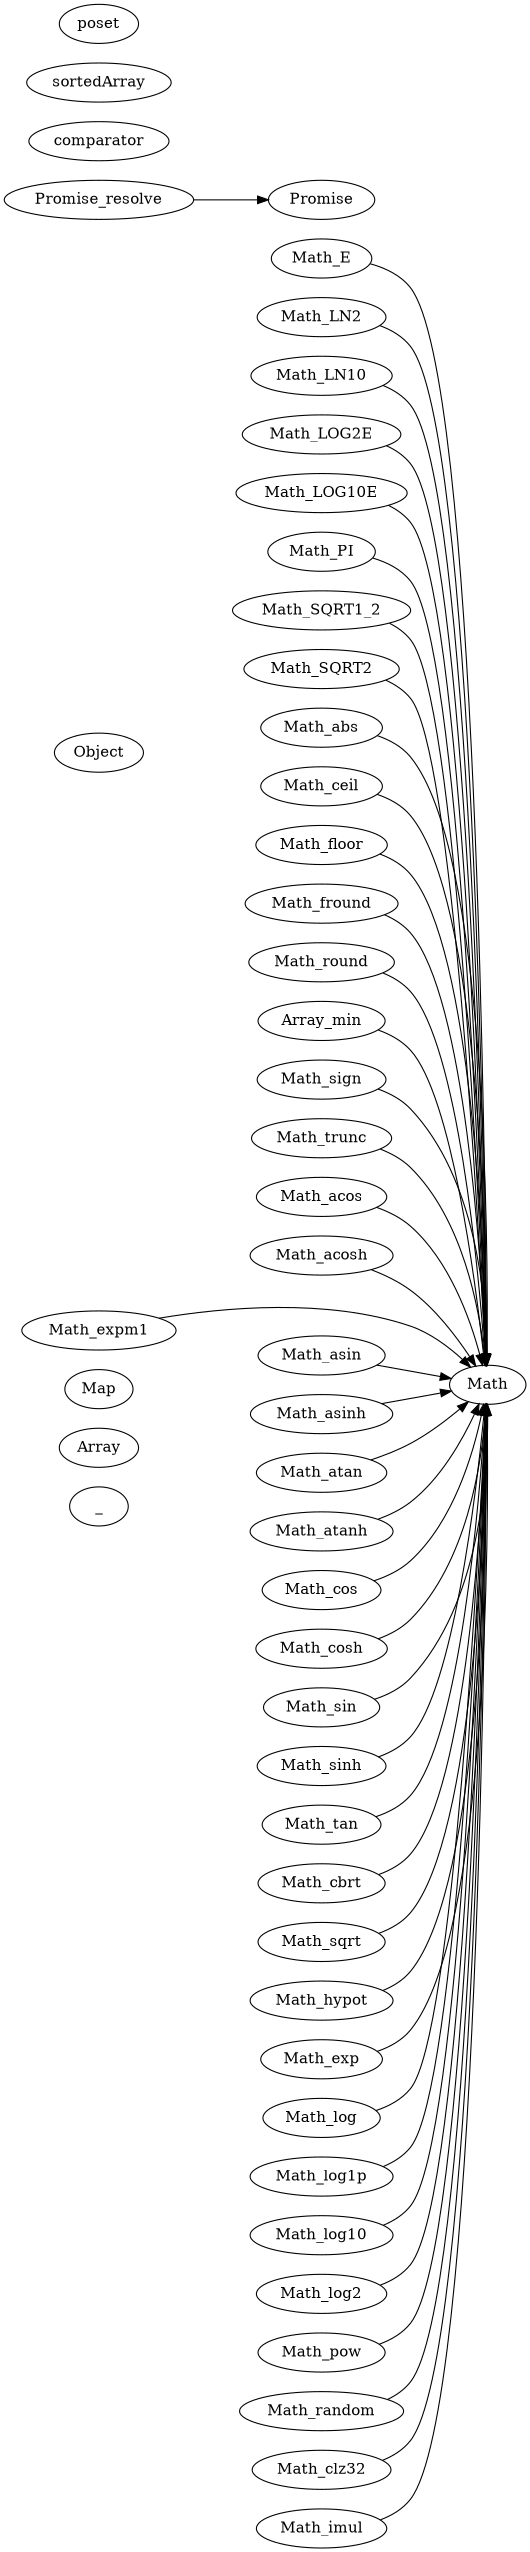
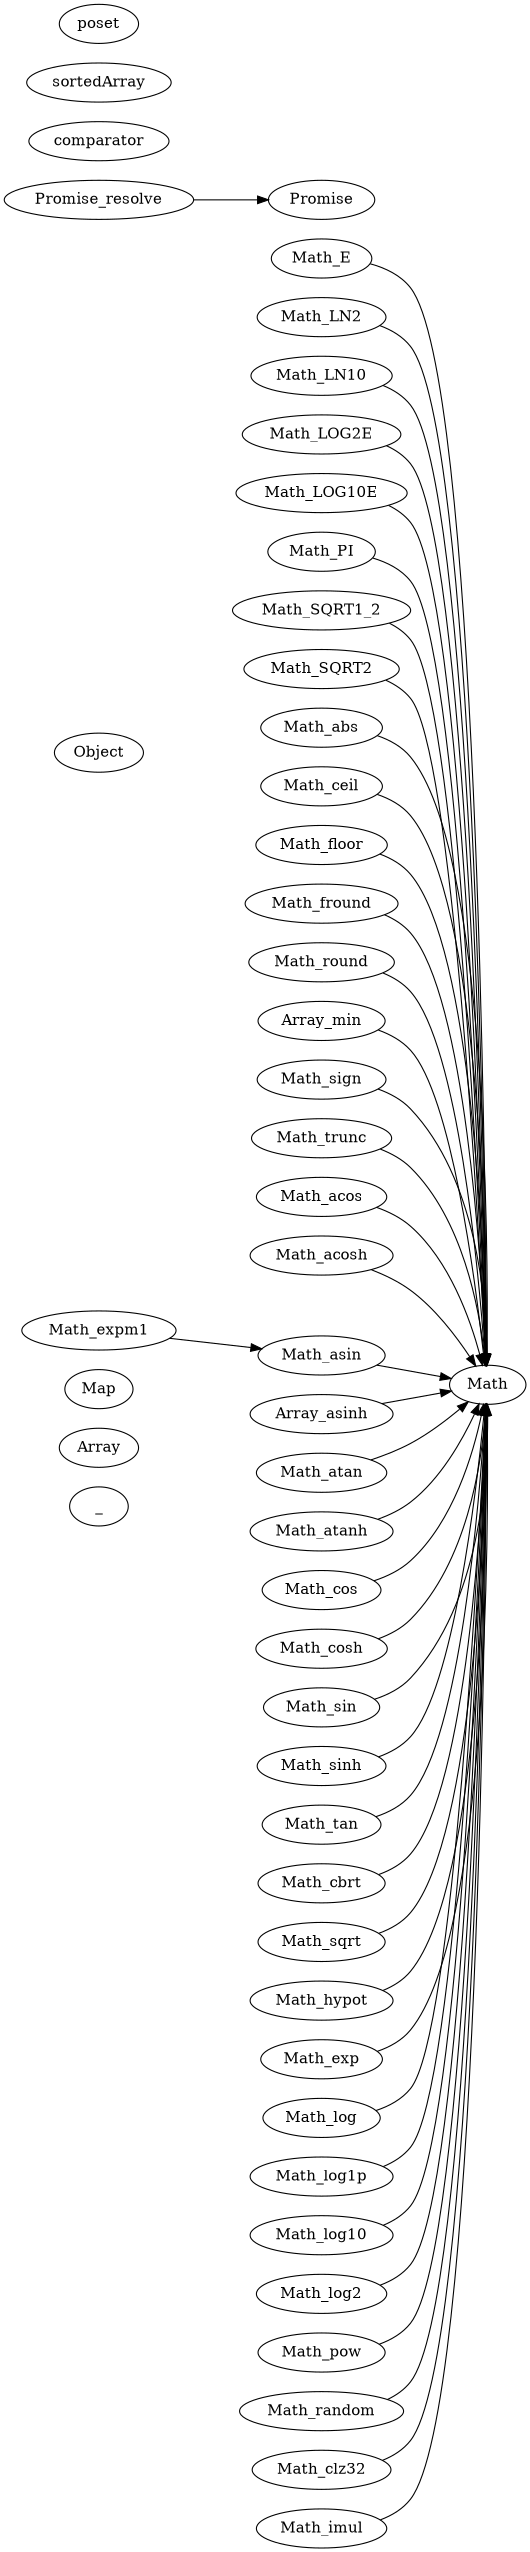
(316, 1309) -> (210, 1343)
(322, 1414) -> (322, 1414)
